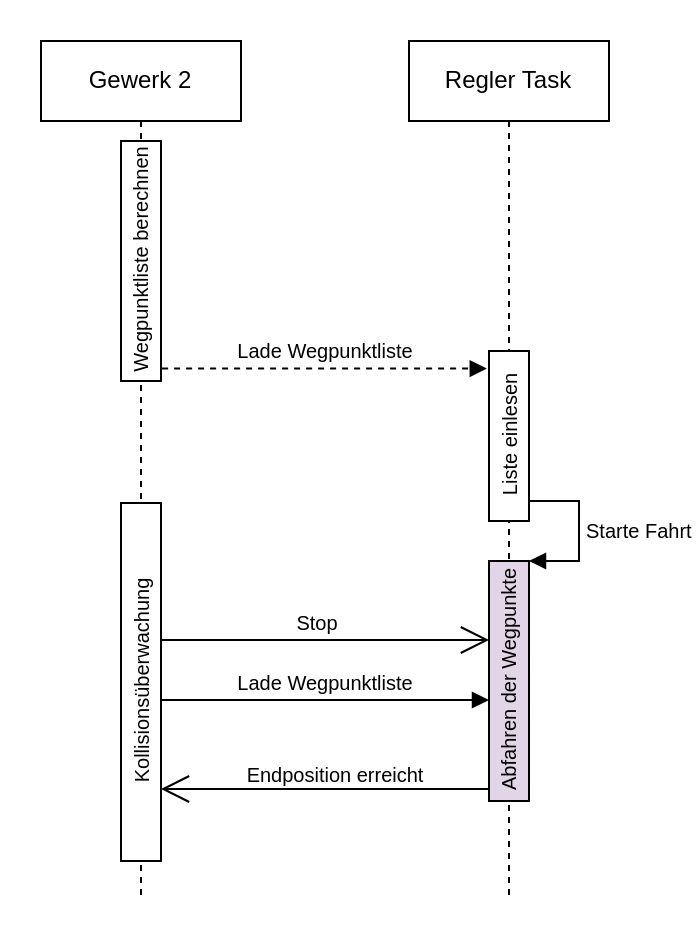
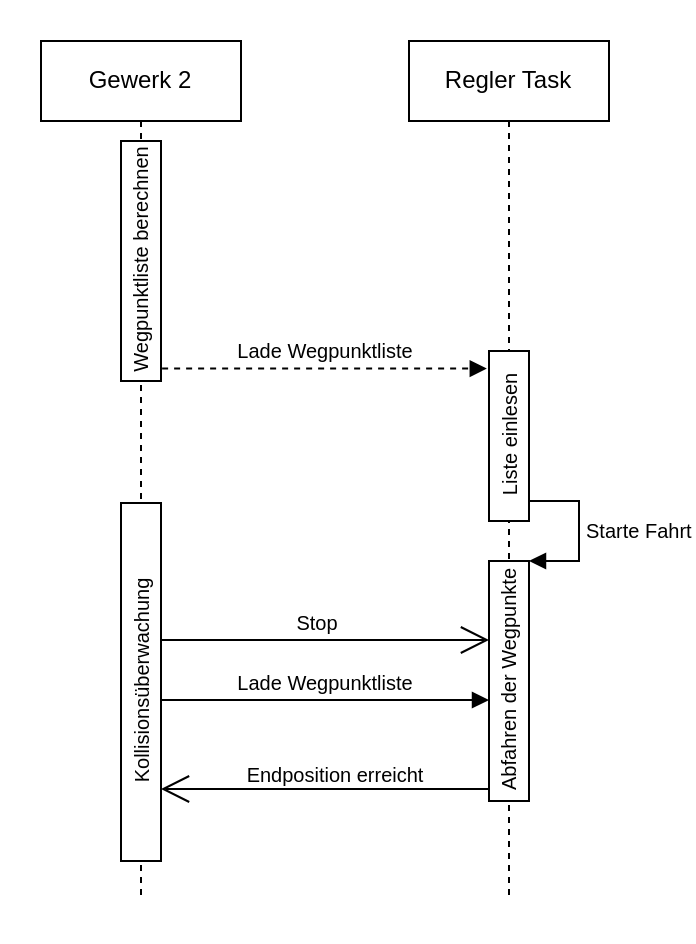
(509, 681) -> (509, 681)
